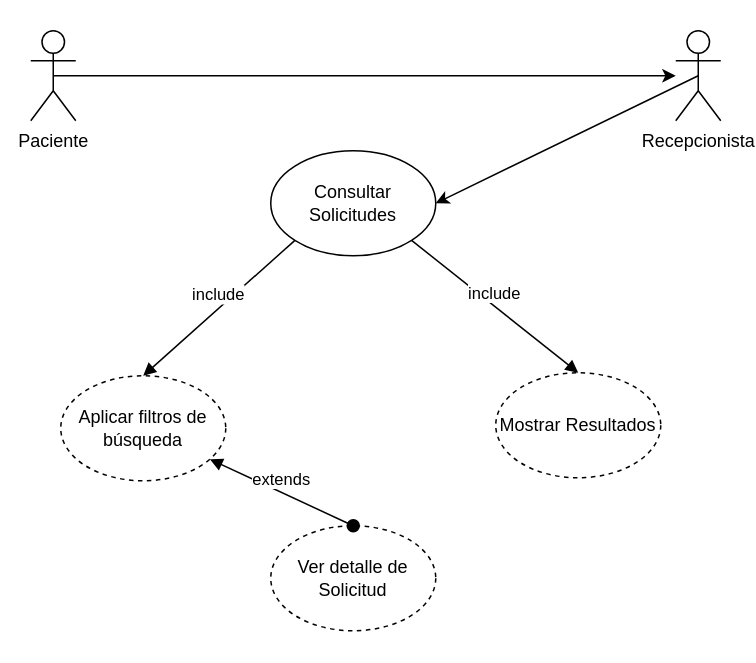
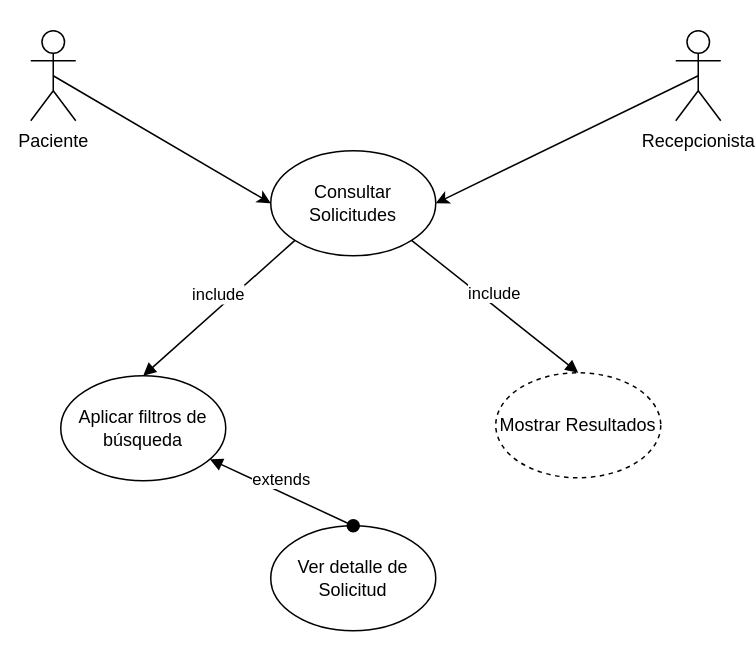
(361, 76) -> (159, 138)
(143, 428) -> (143, 428)
(353, 578) -> (353, 578)
